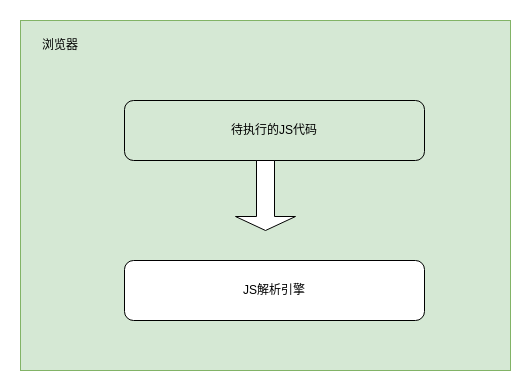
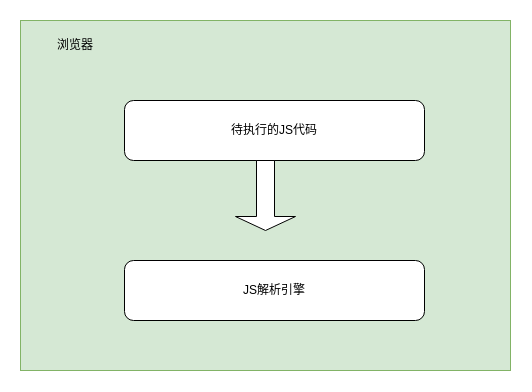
(61, 46) -> (76, 46)
(275, 131) -> (275, 131)
